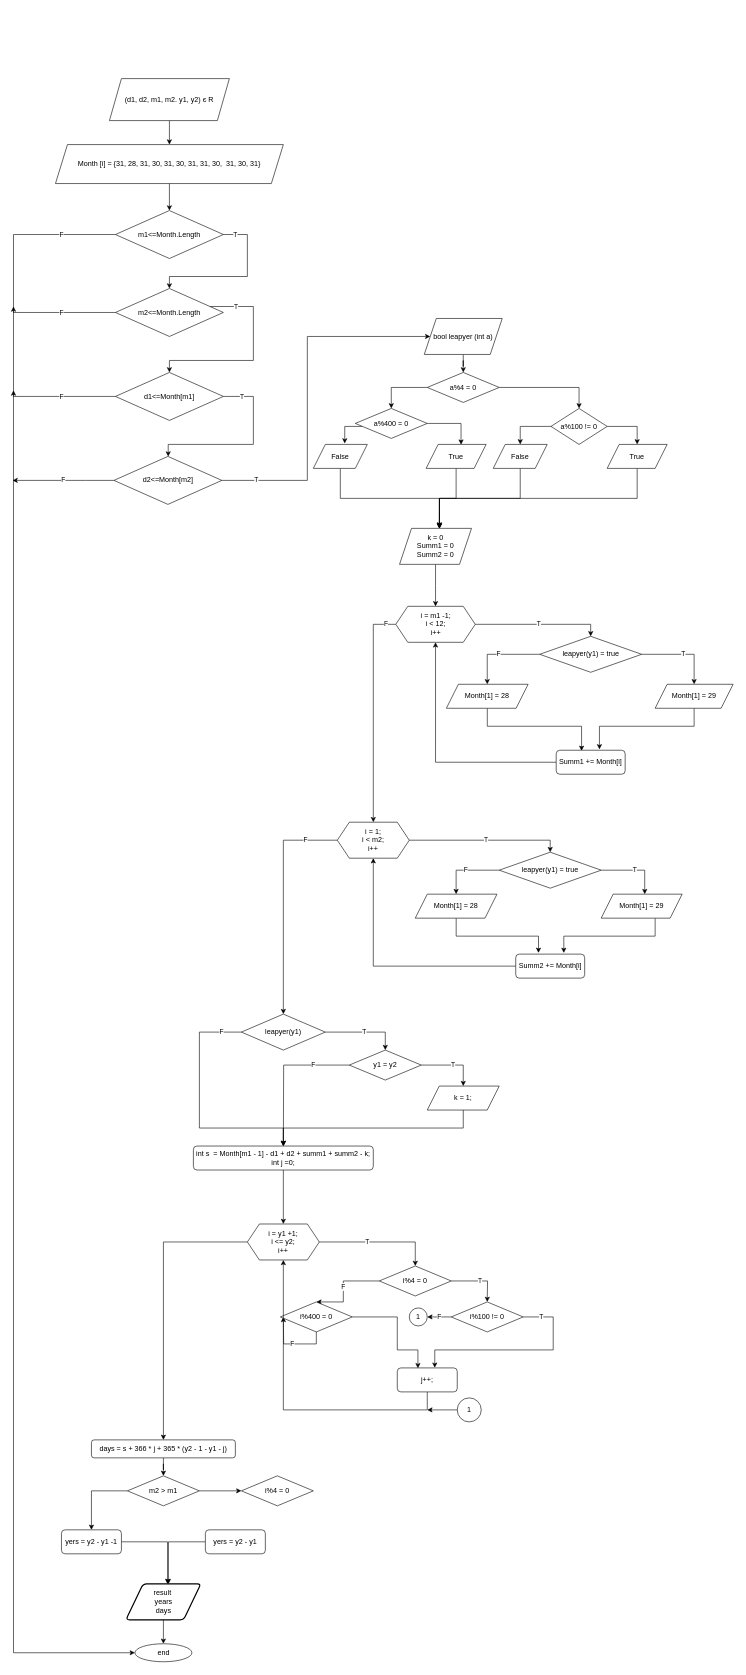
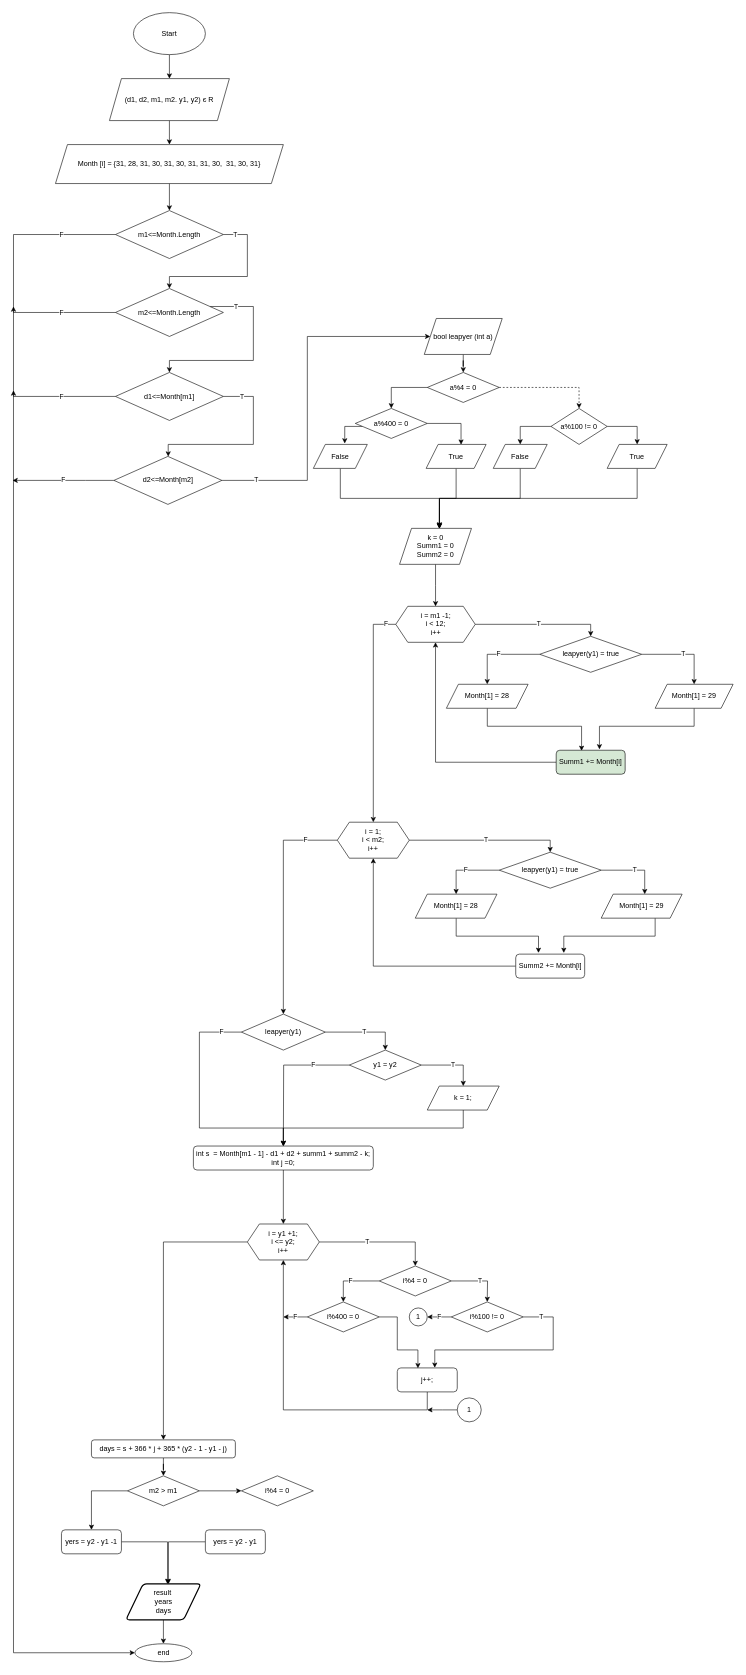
none -> (170, 33)
none -> (170, 64)
(548, 387) -> (548, 387)
(591, 762) -> (591, 762)
(317, 1317) -> (344, 1317)
